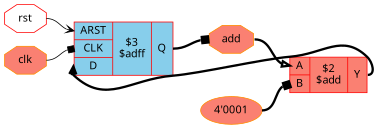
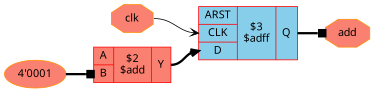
(25, 19) -> none
(270, 49) -> none
(57, 57) -> (173, 24)
